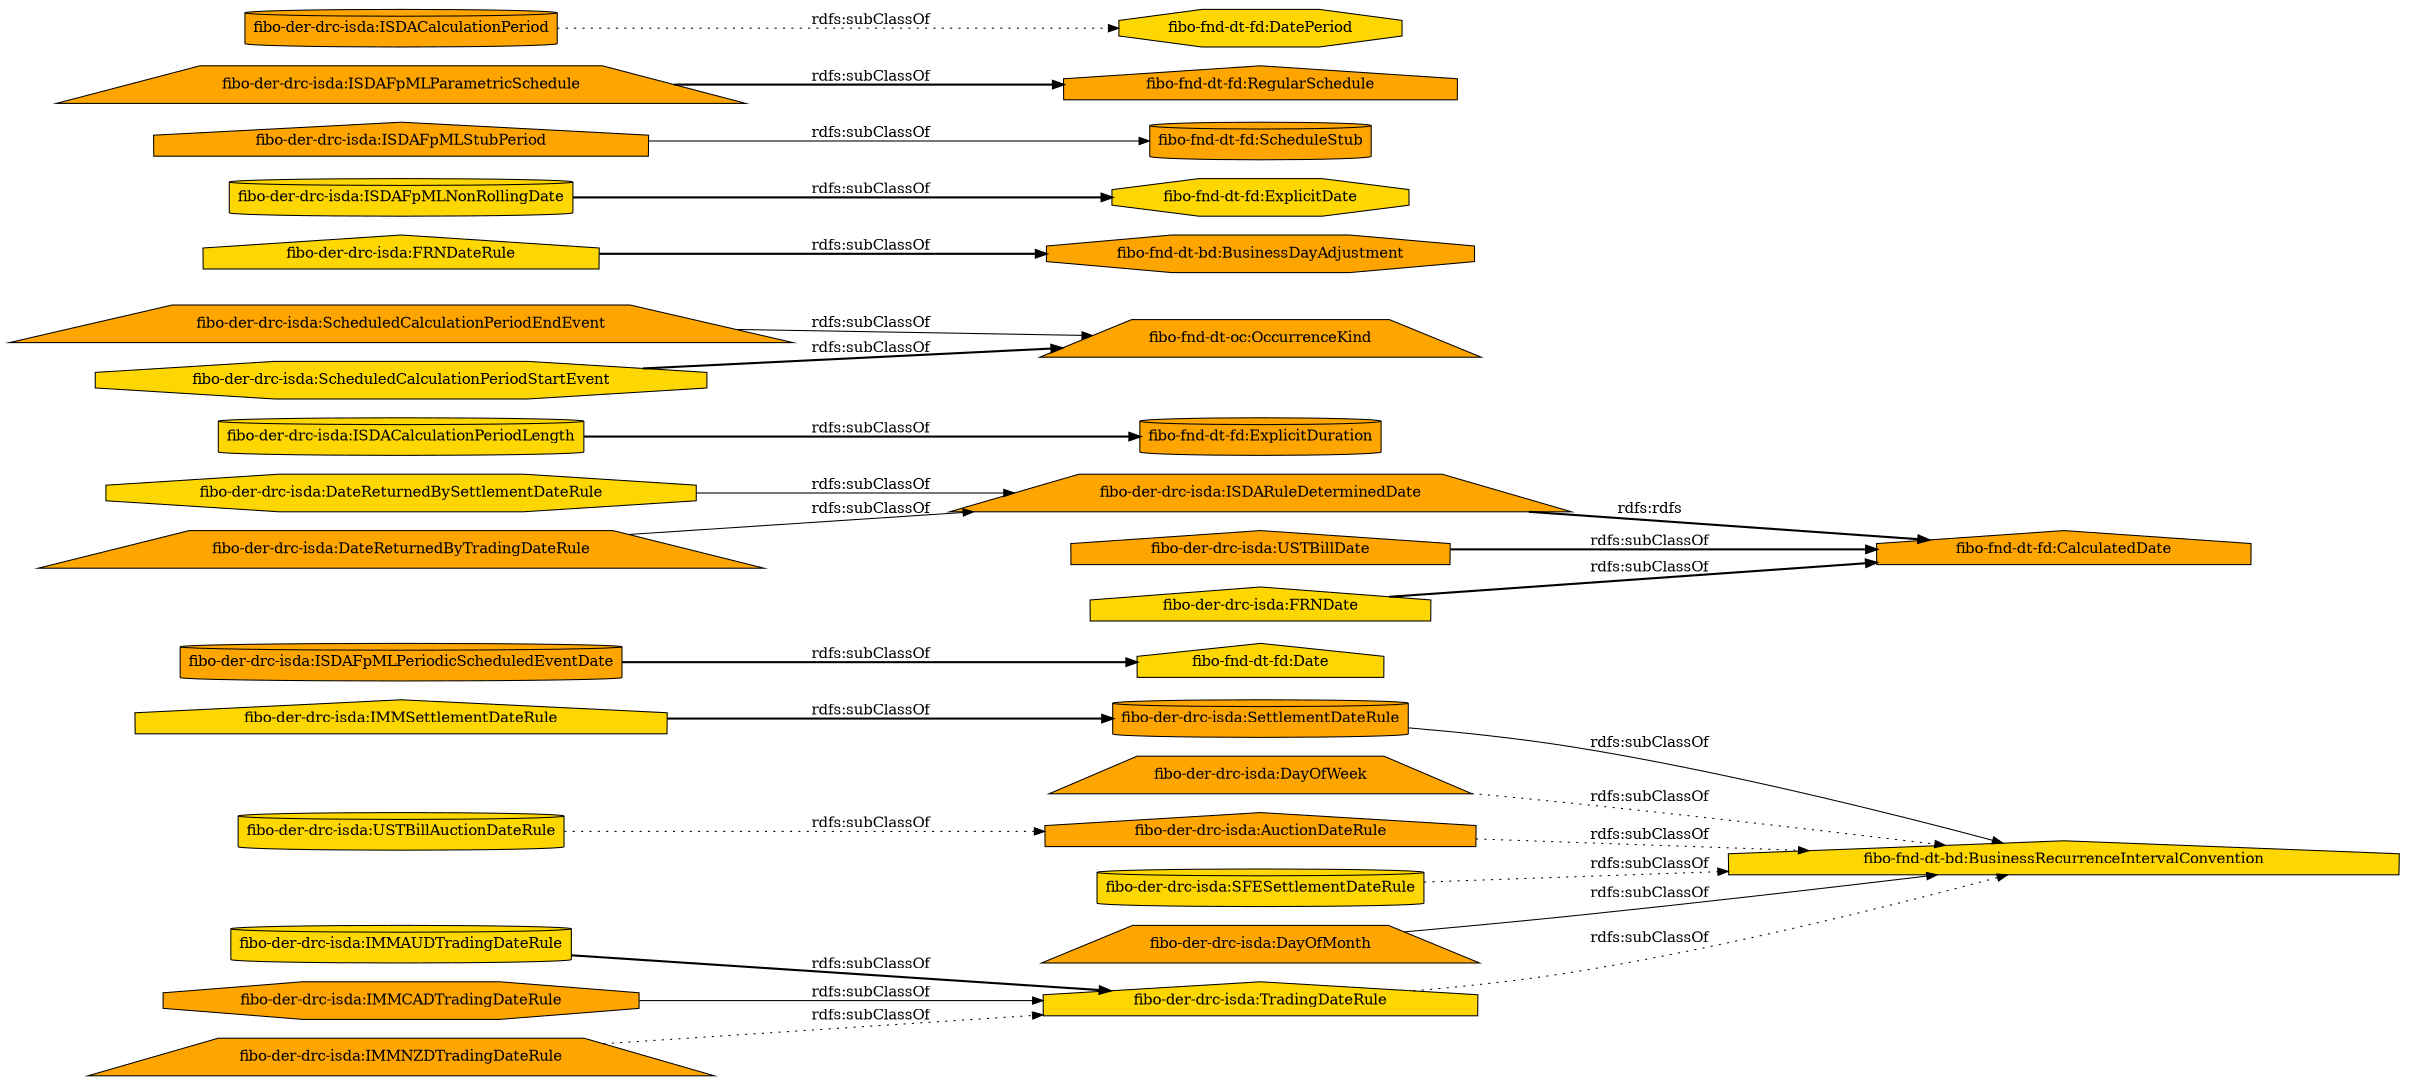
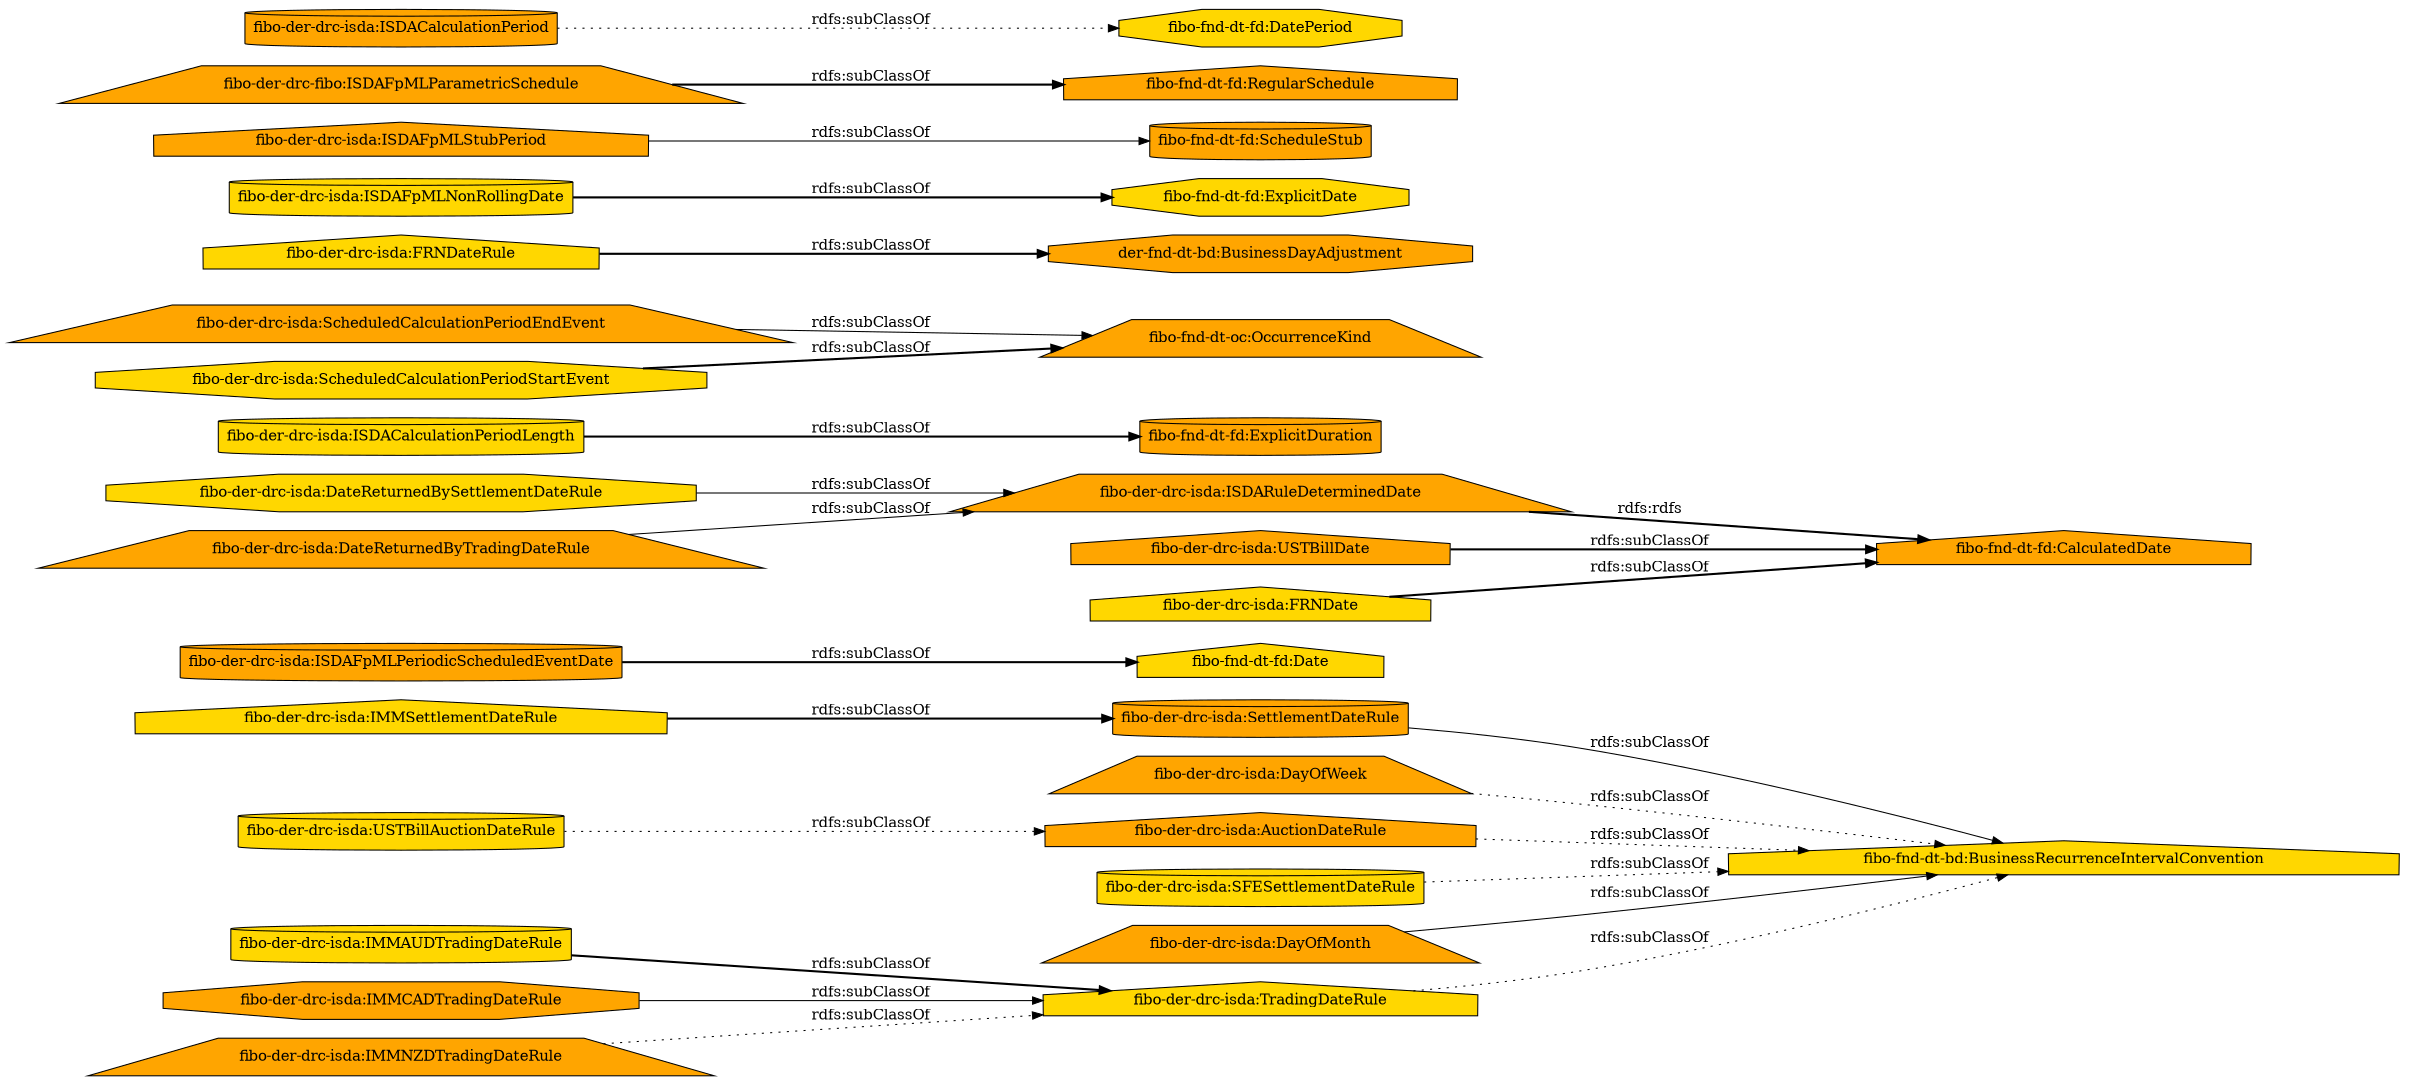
(401, 85) -> (401, 85)
(1260, 254) -> (1260, 254)
